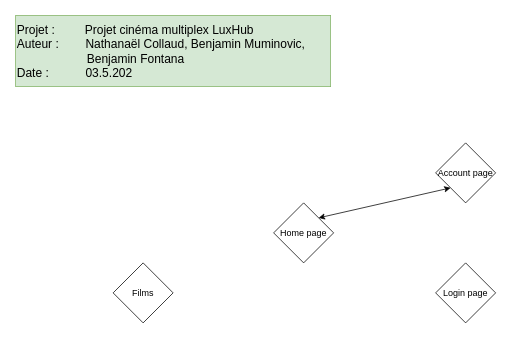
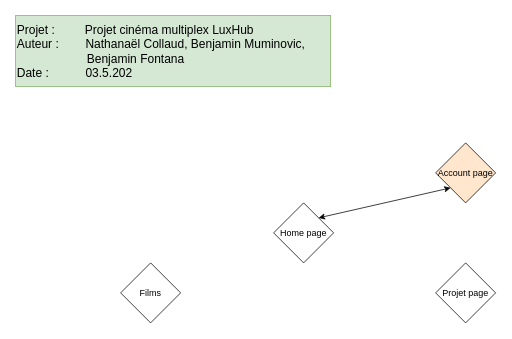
(465, 173) -> (465, 173)
(143, 293) -> (150, 293)
(465, 293) -> (465, 293)
